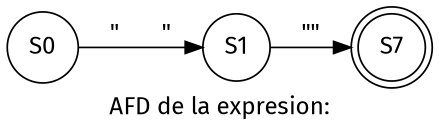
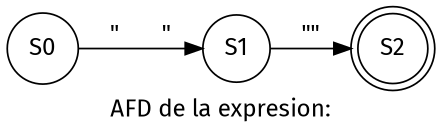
(392, 47) -> (393, 49)
